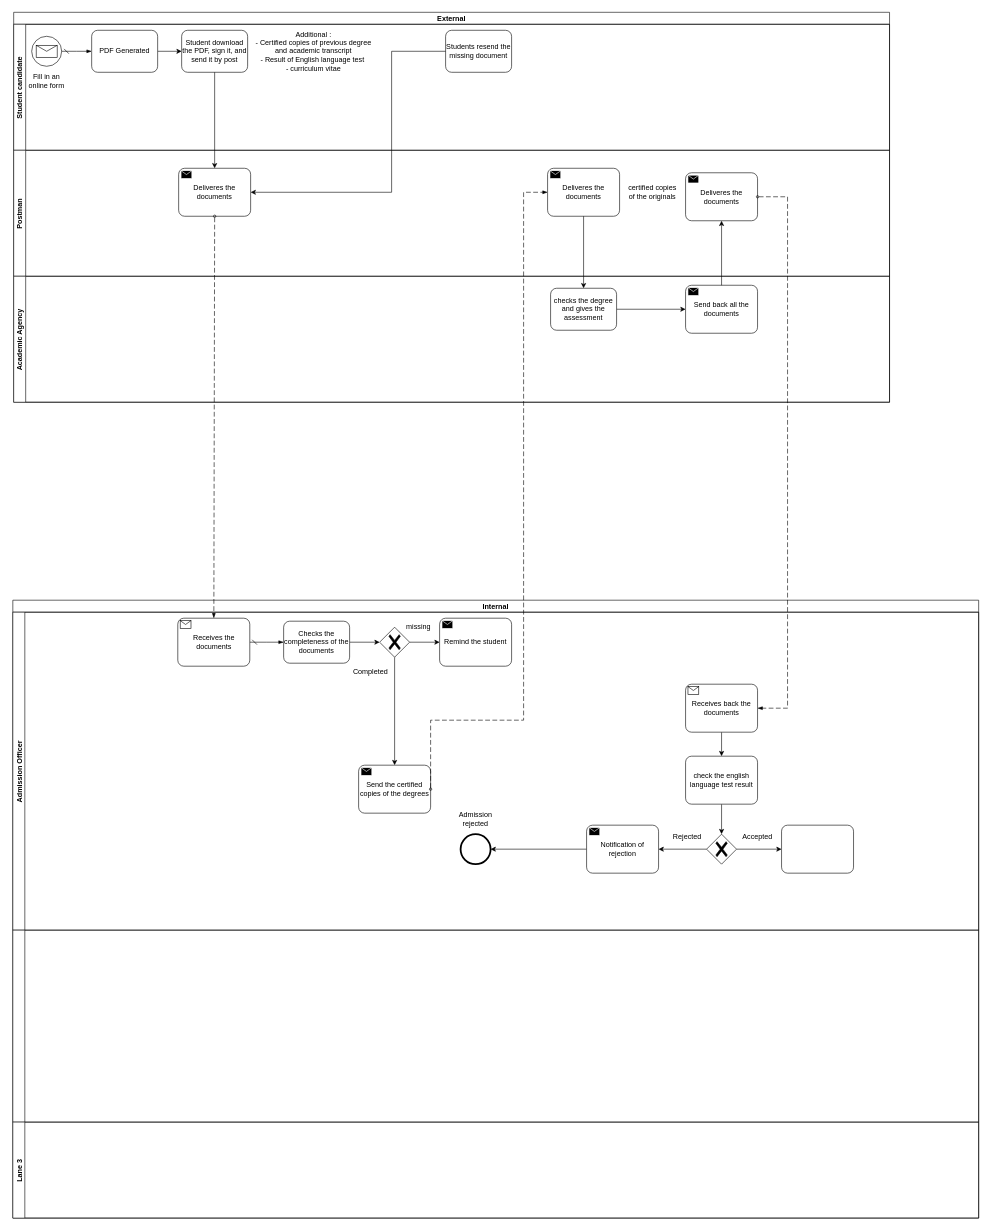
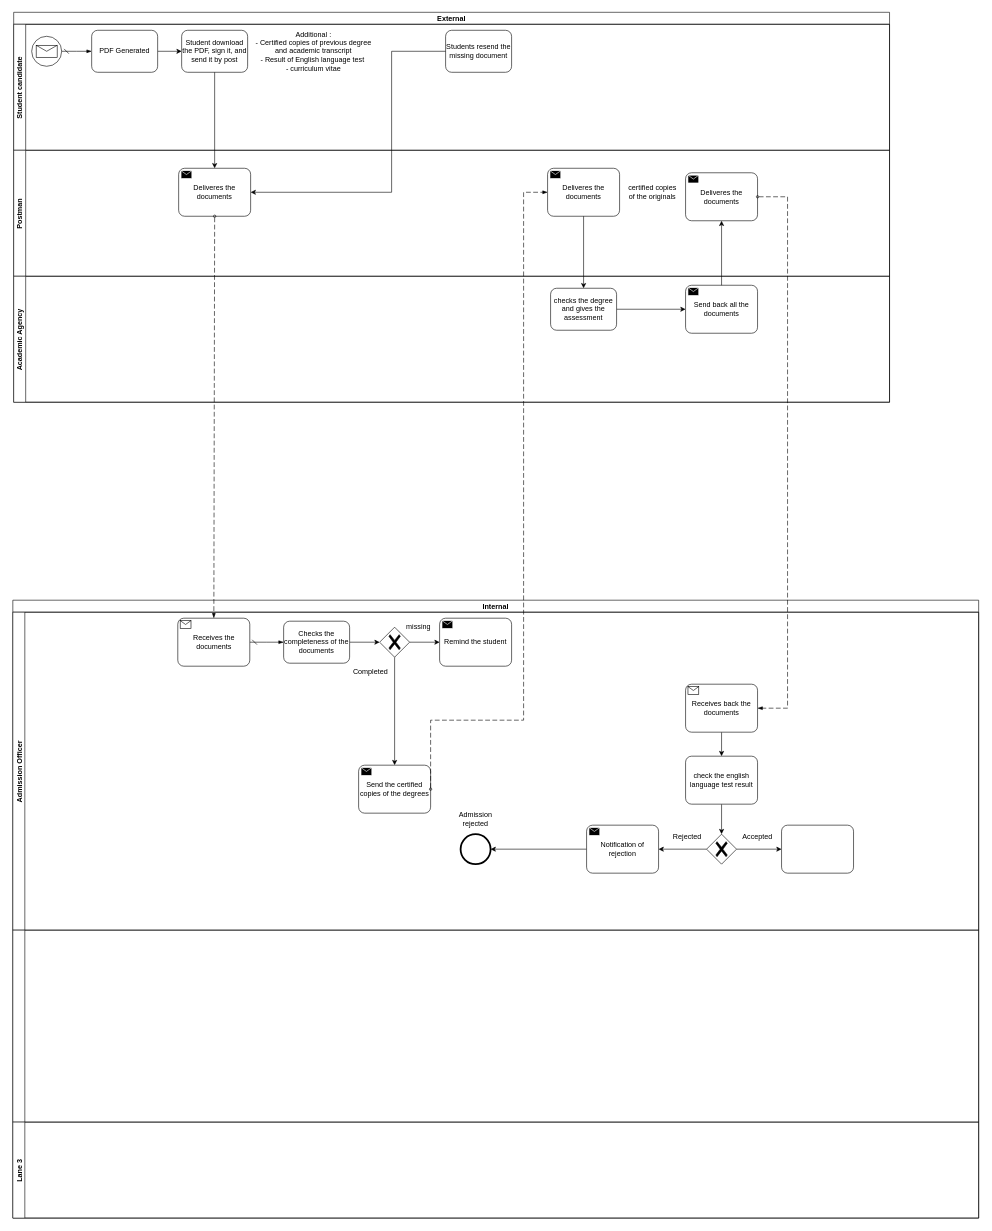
(47, 81) -> none
